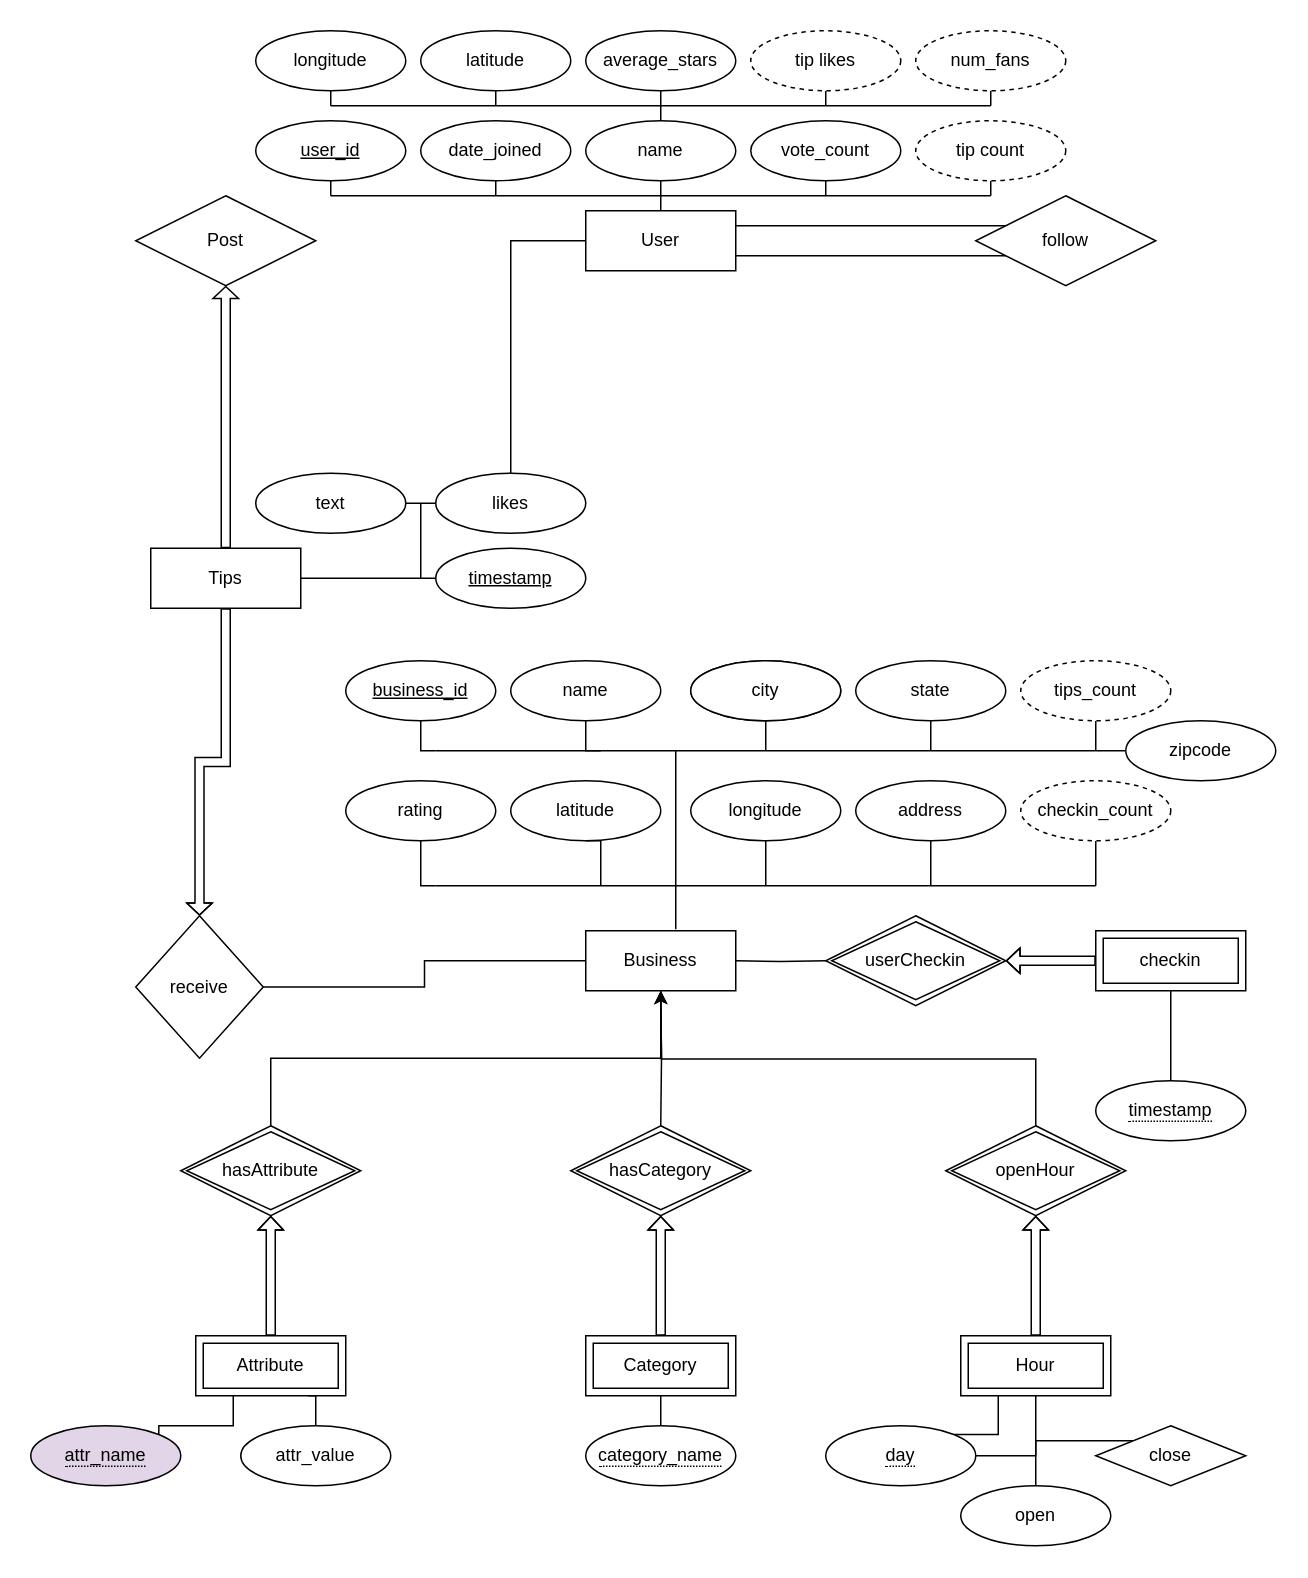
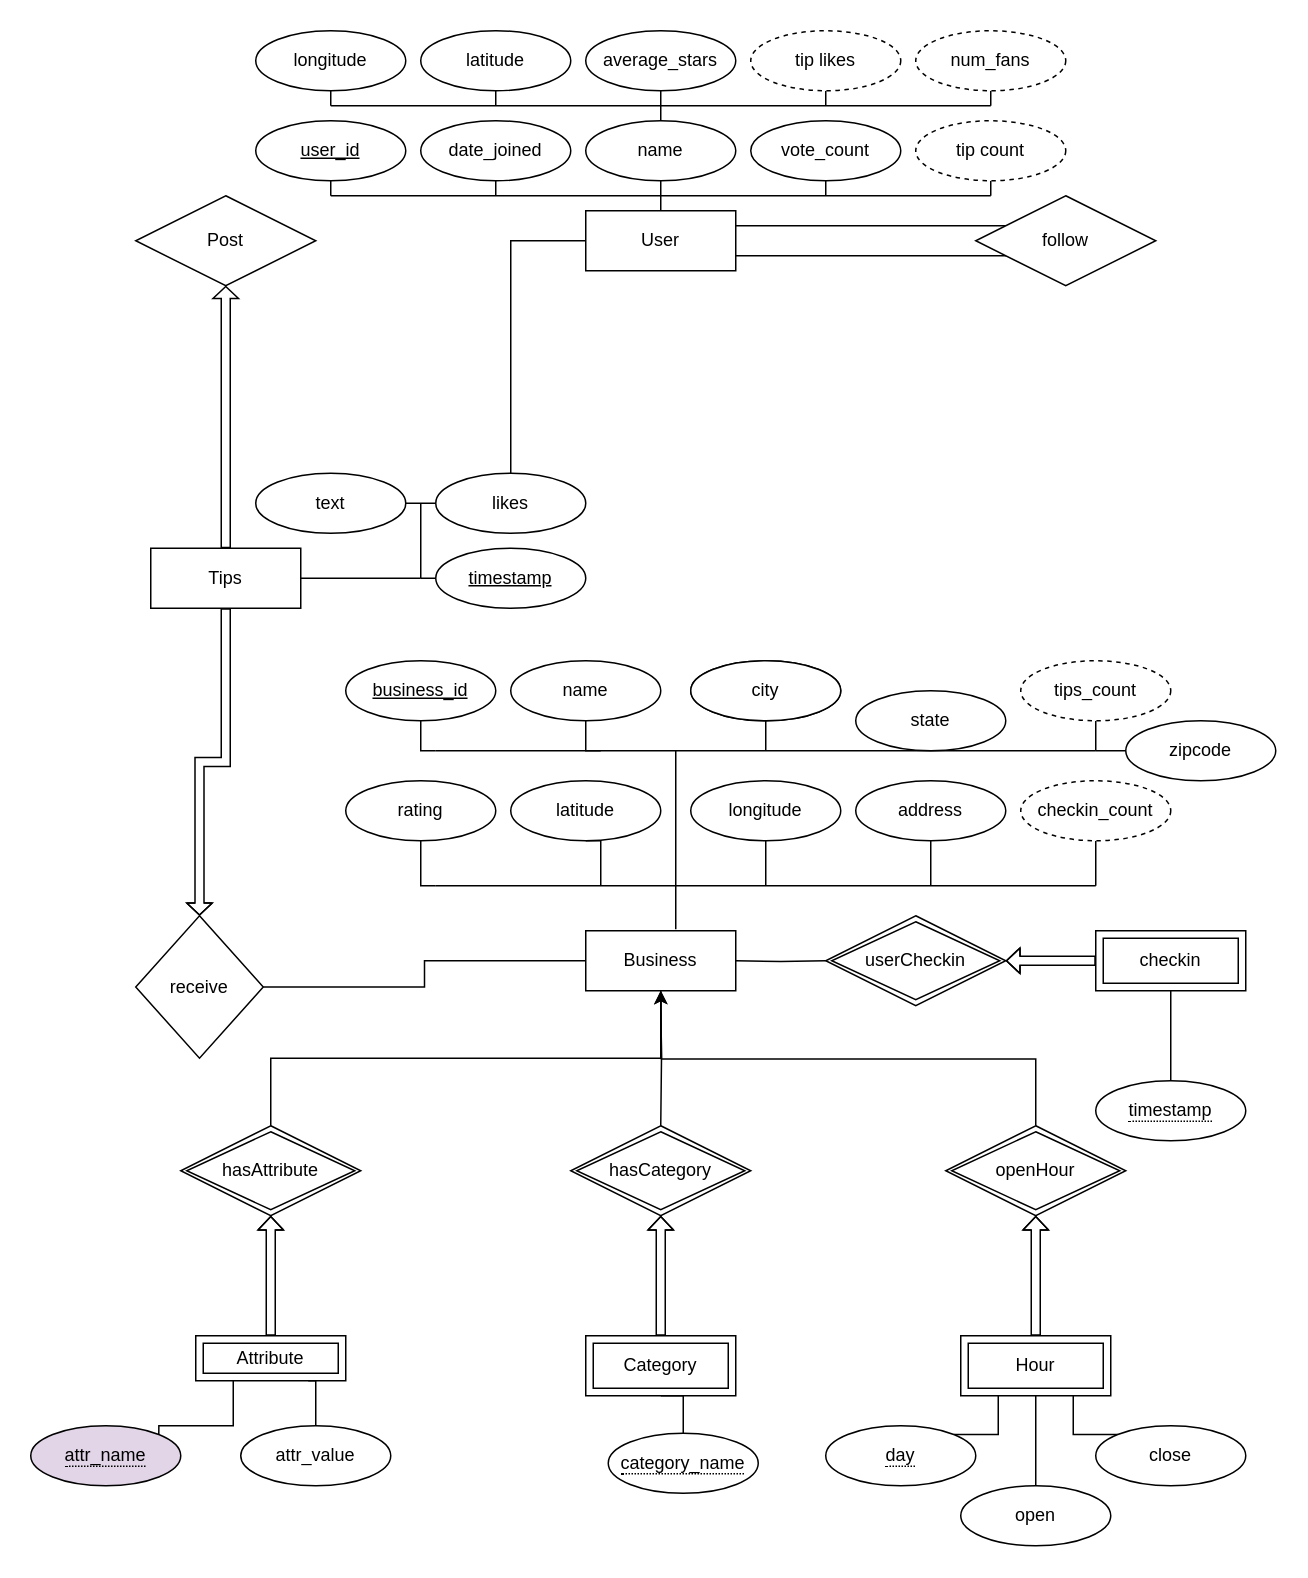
(931, 691) -> (931, 721)
(271, 1366) -> (271, 1358)
(1086, 1441) -> (1076, 1435)
(661, 1456) -> (683, 1463)
(1171, 1456) -> (1171, 1456)
